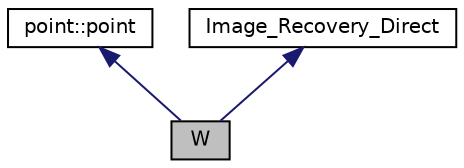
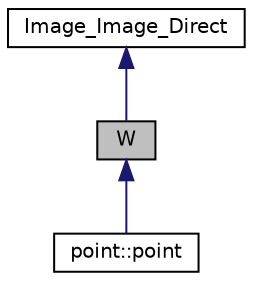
(323, 28) -> (126, 28)
(148, 91) -> (126, 207)
